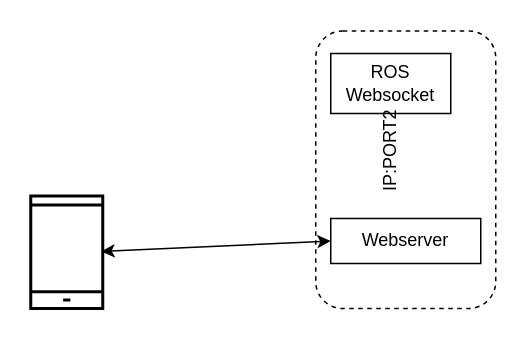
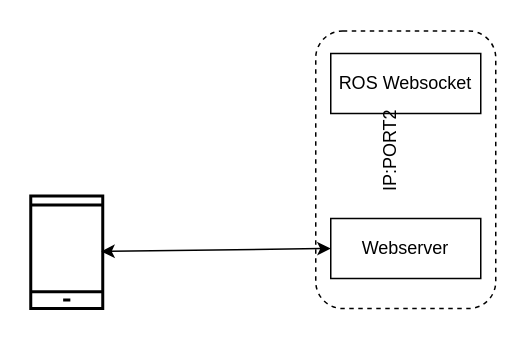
(391, 83) -> (406, 83)
(406, 241) -> (406, 248)
